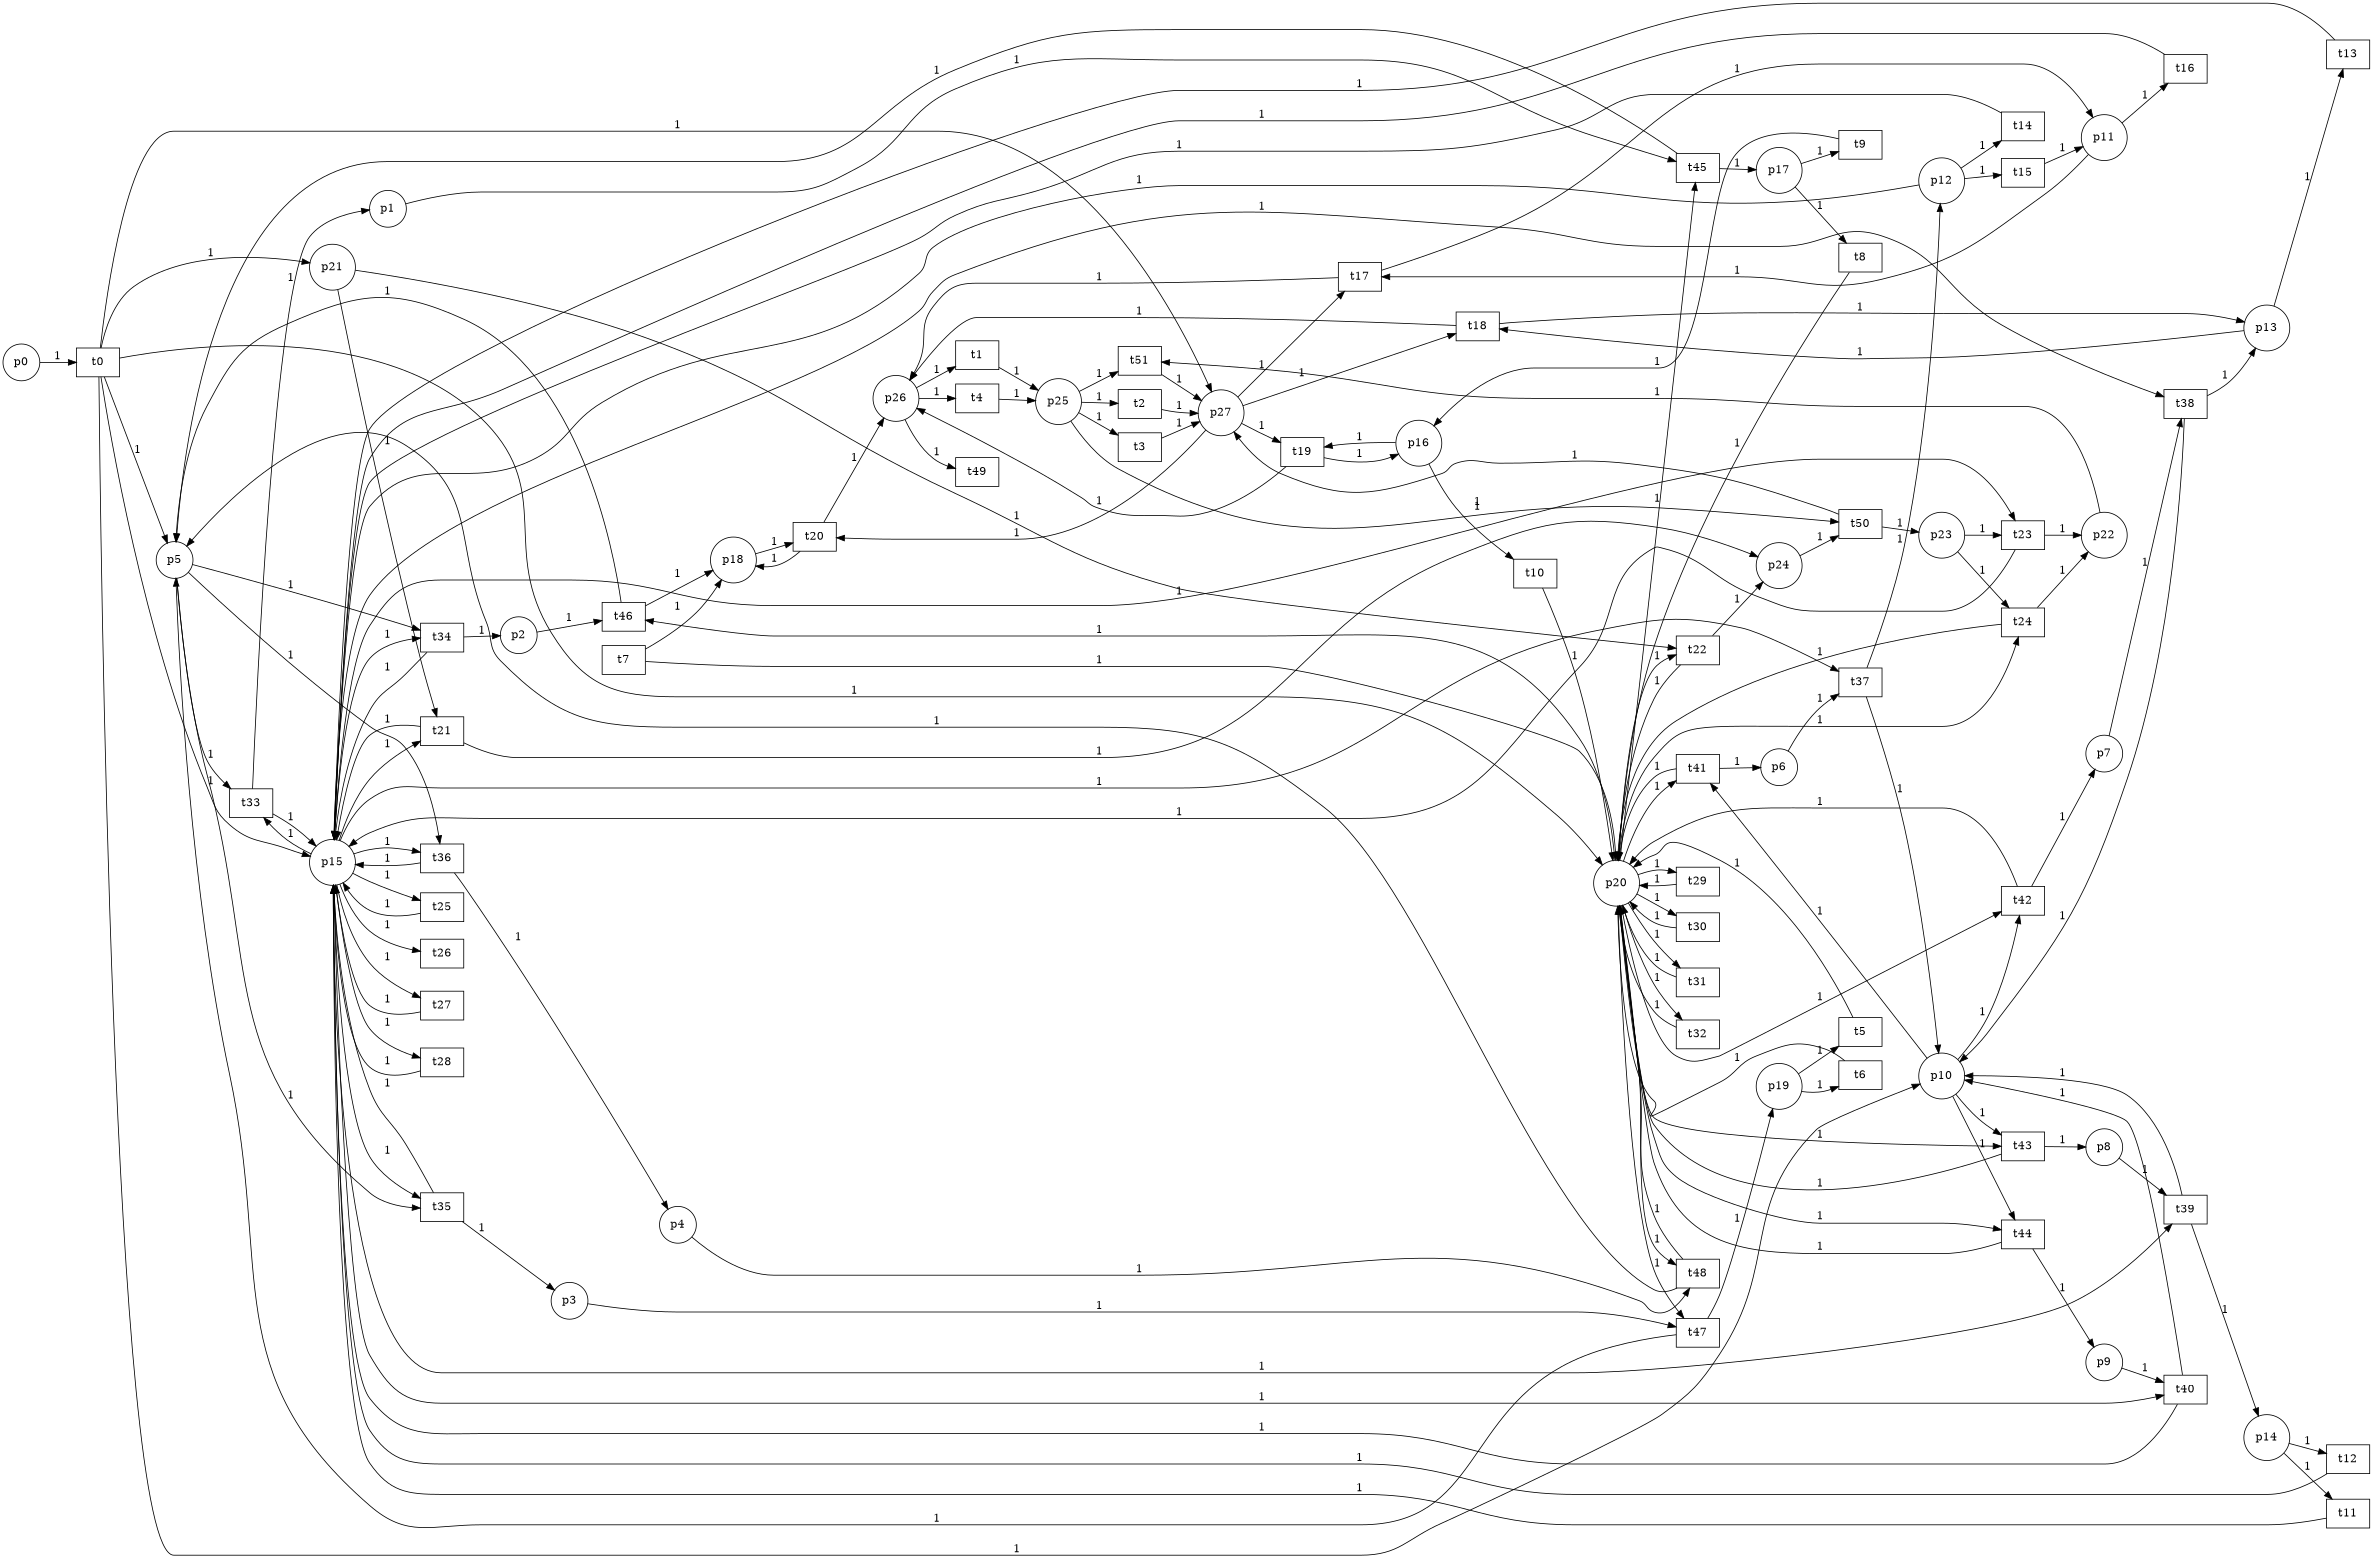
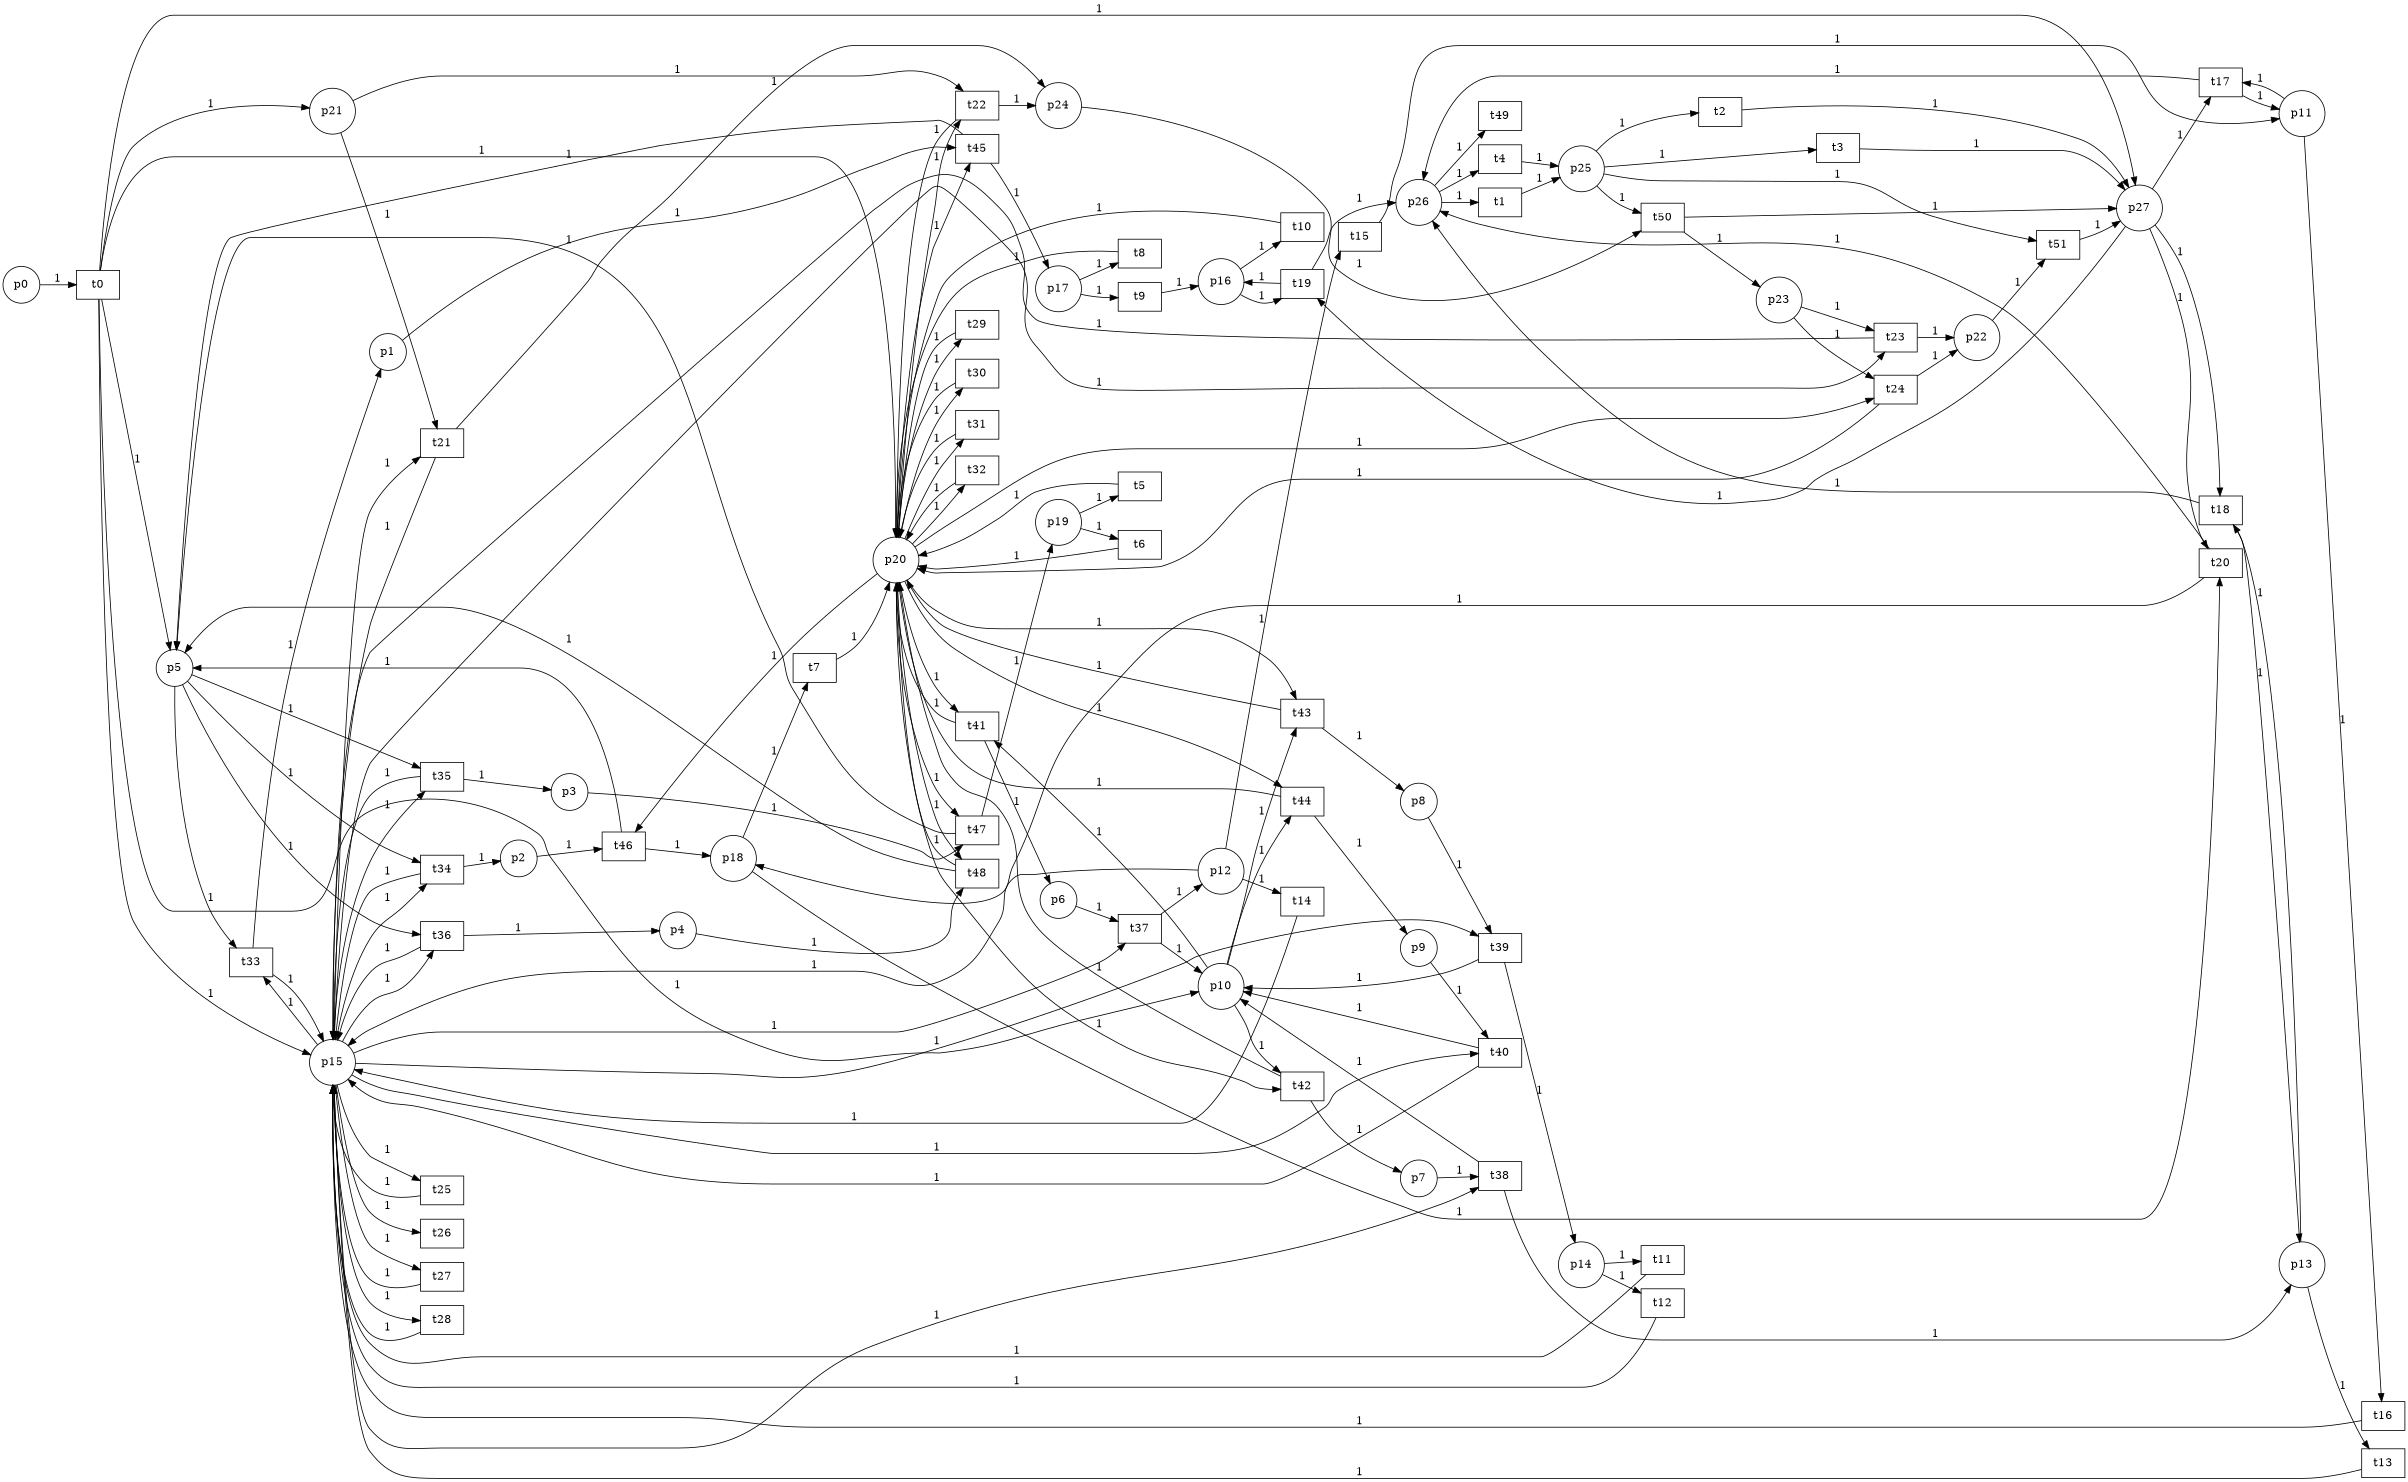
(687, 621) -> (774, 764)
